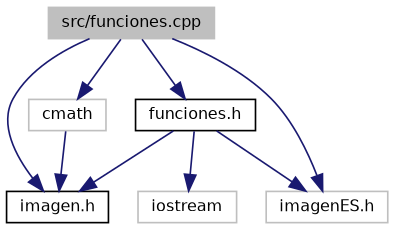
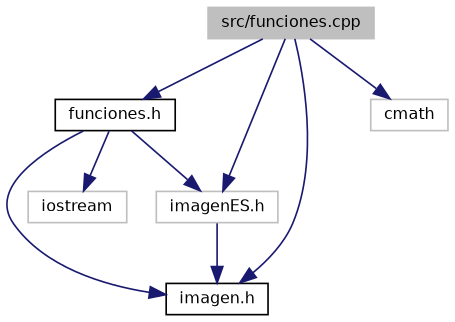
(63, 153) -> (217, 245)
